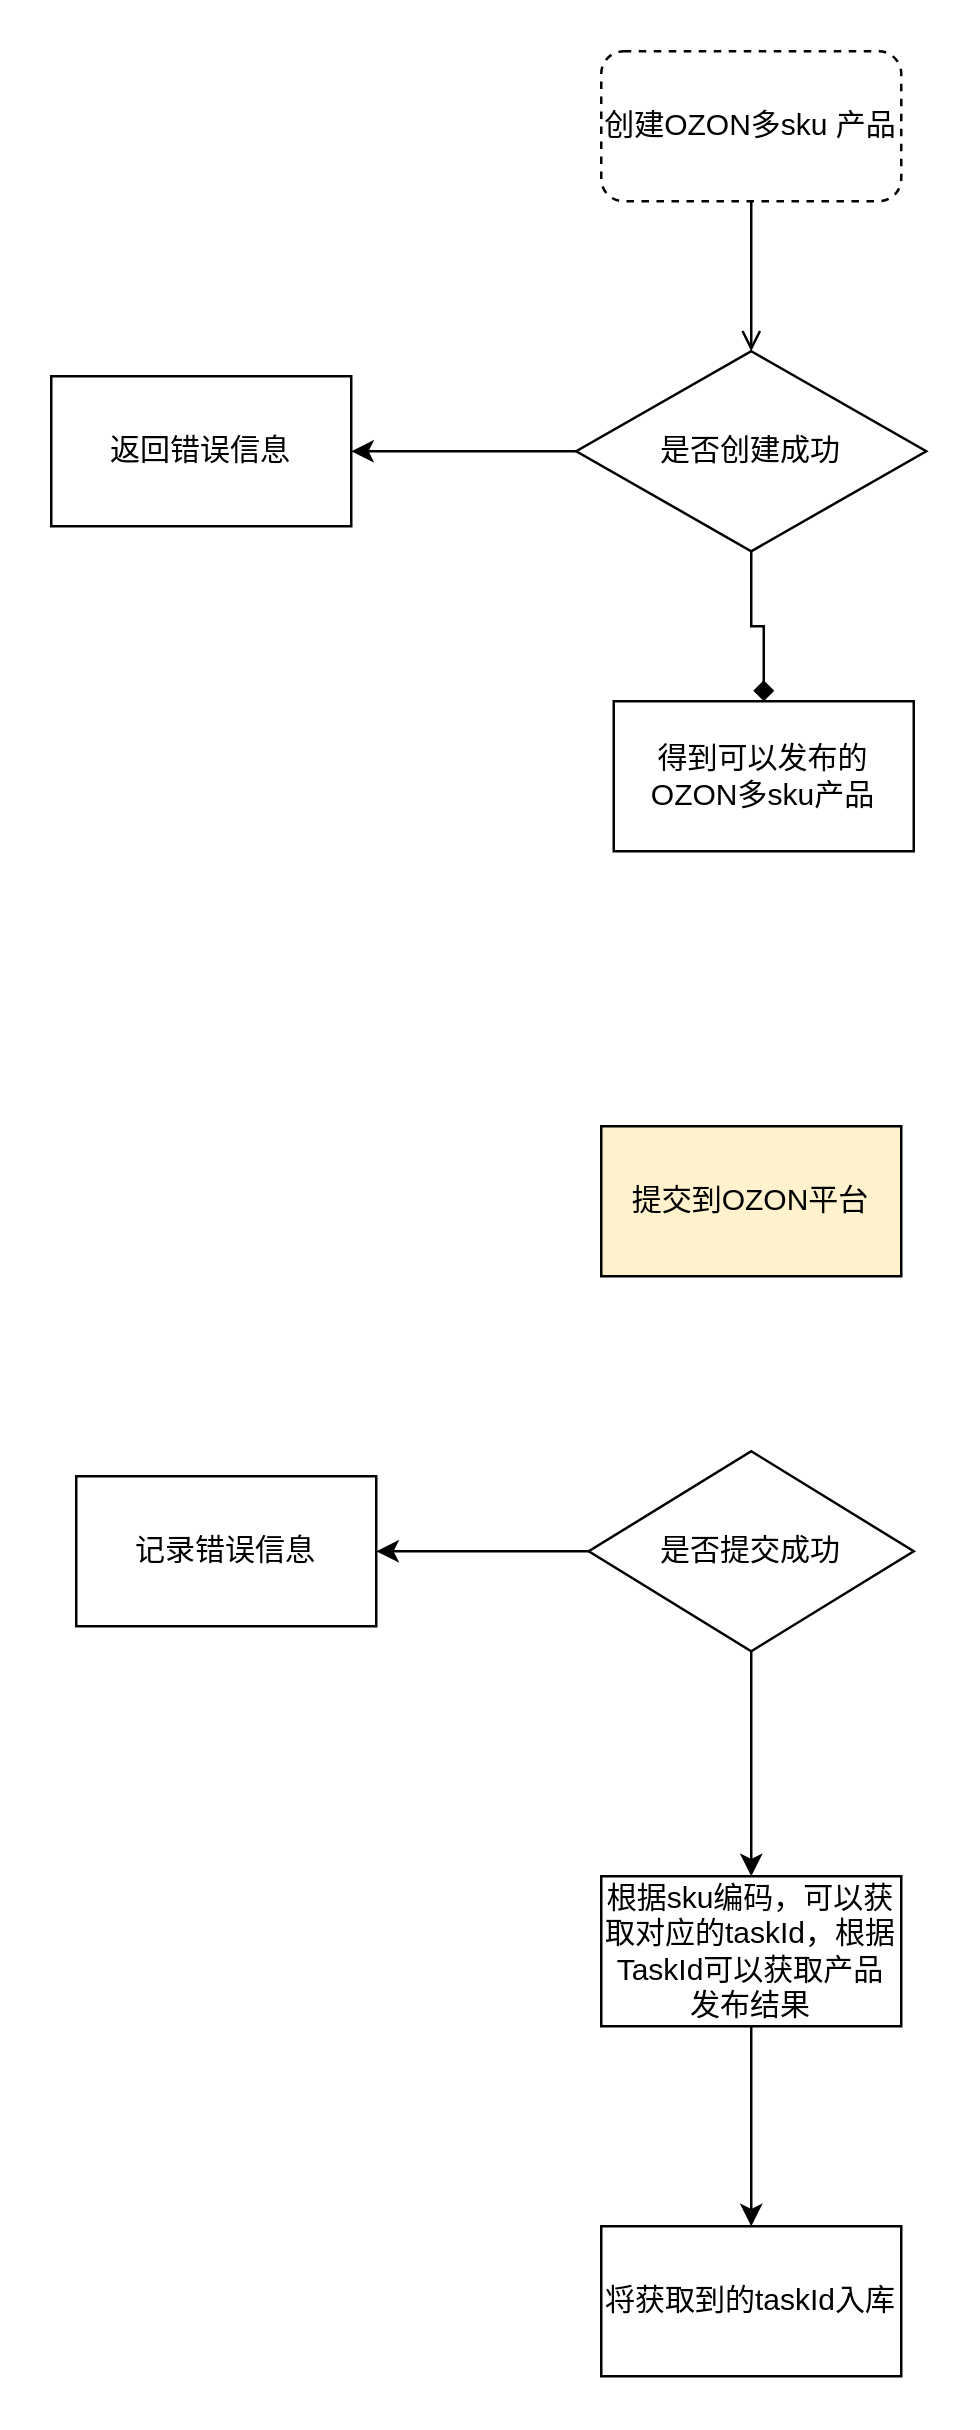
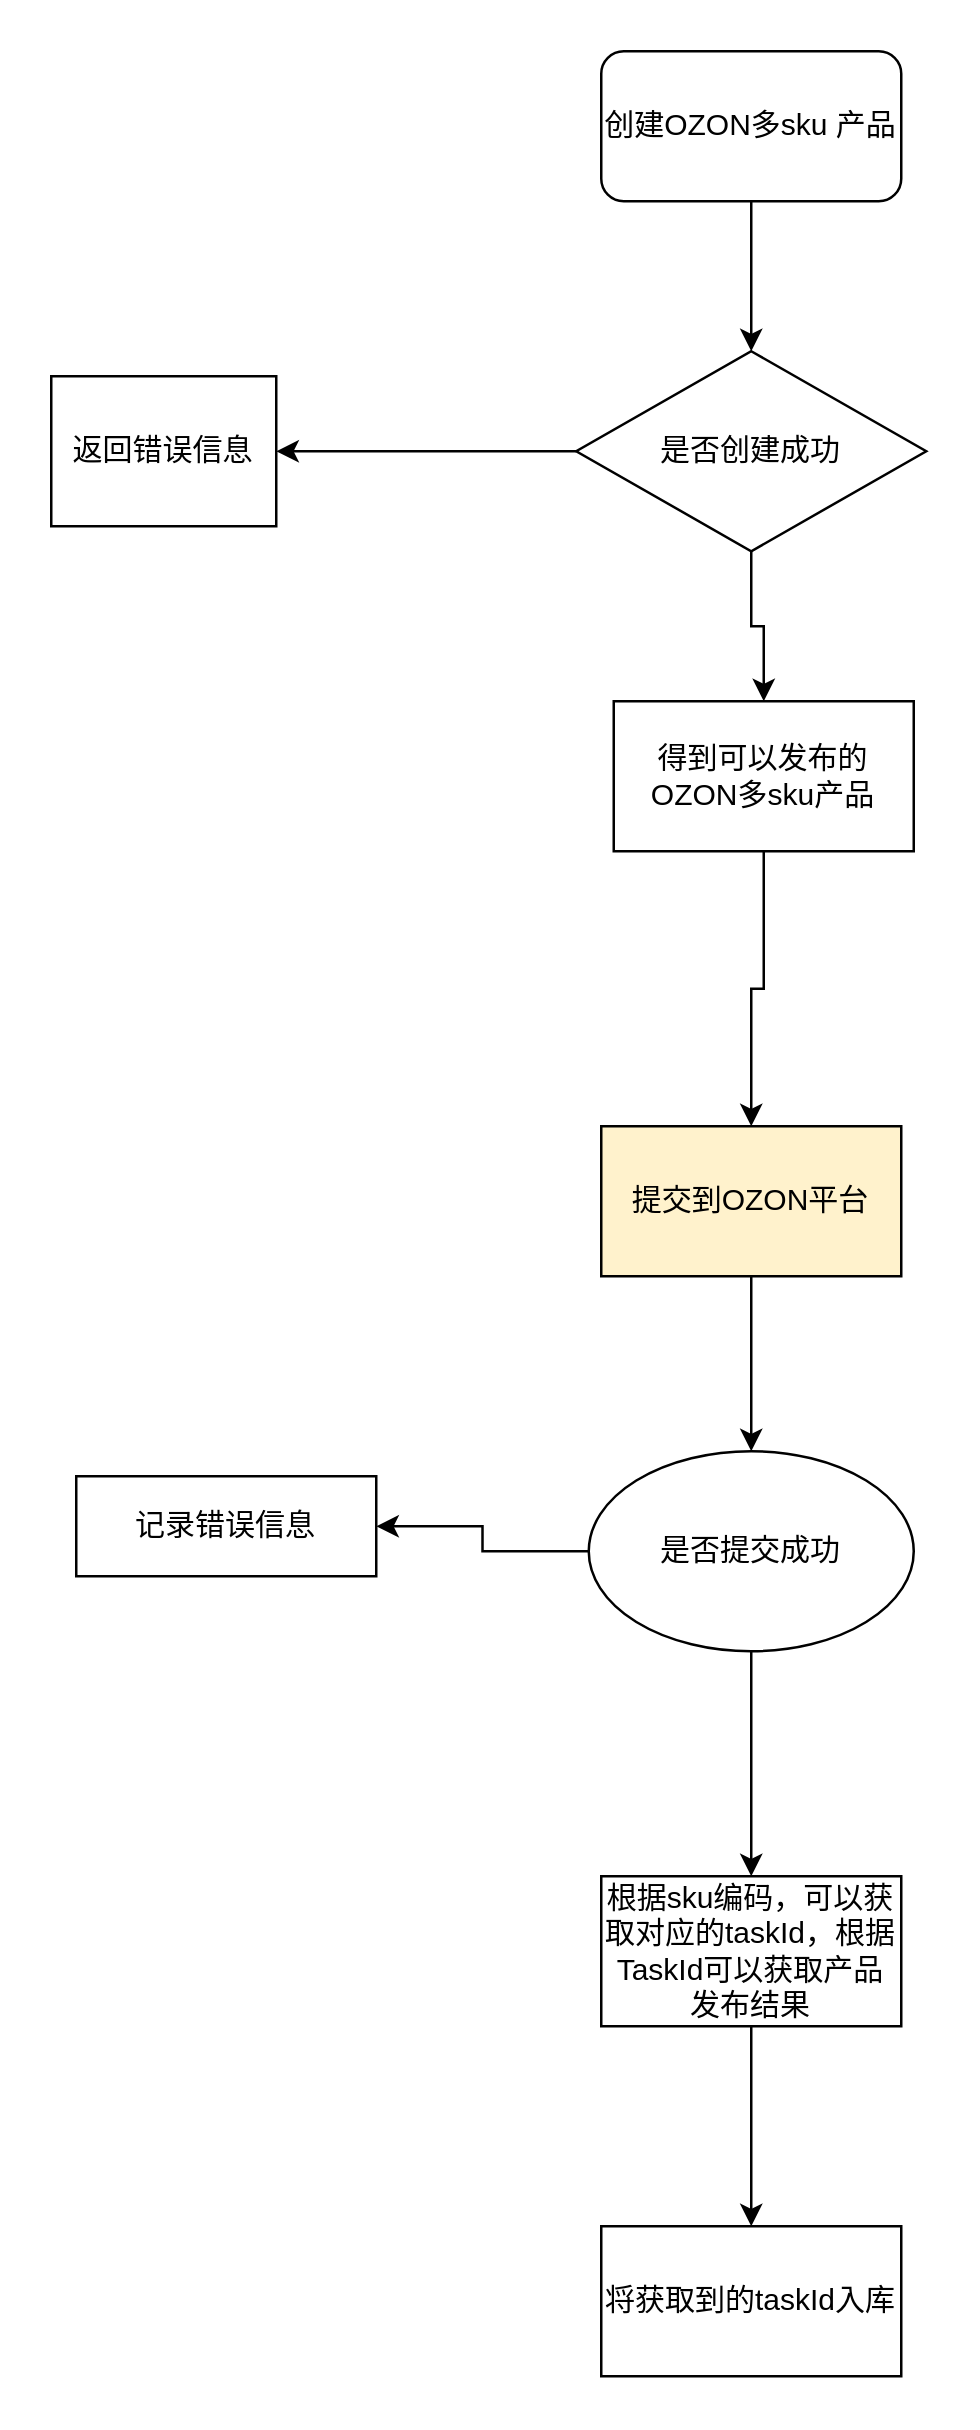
(751, 126) -> (751, 126)
(751, 337) -> (751, 333)
(201, 451) -> (164, 451)
(764, 681) -> (764, 682)
none -> (764, 987)
none -> (751, 1355)
(226, 1551) -> (226, 1526)
(751, 1551) -> (751, 1551)
